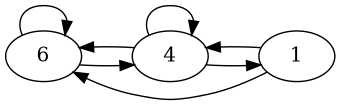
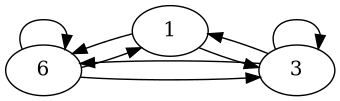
(170, 56) -> (297, 70)
none -> (105, 61)
